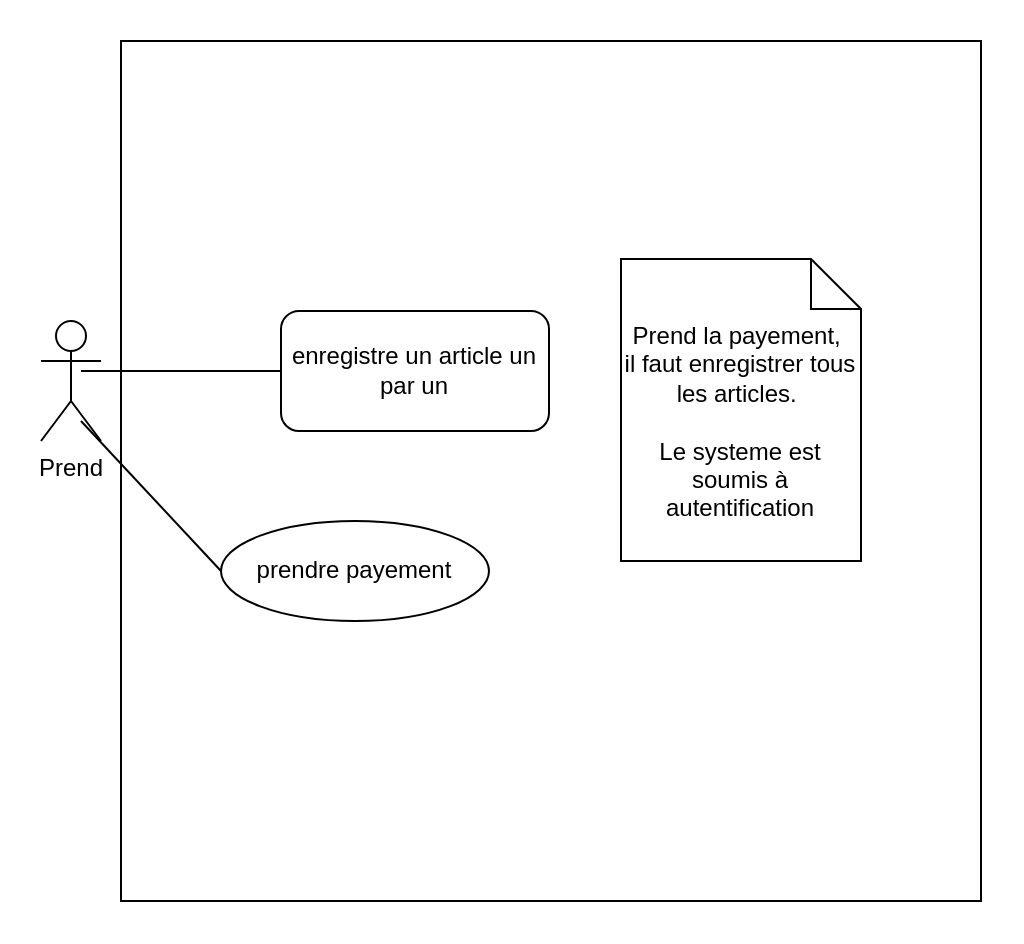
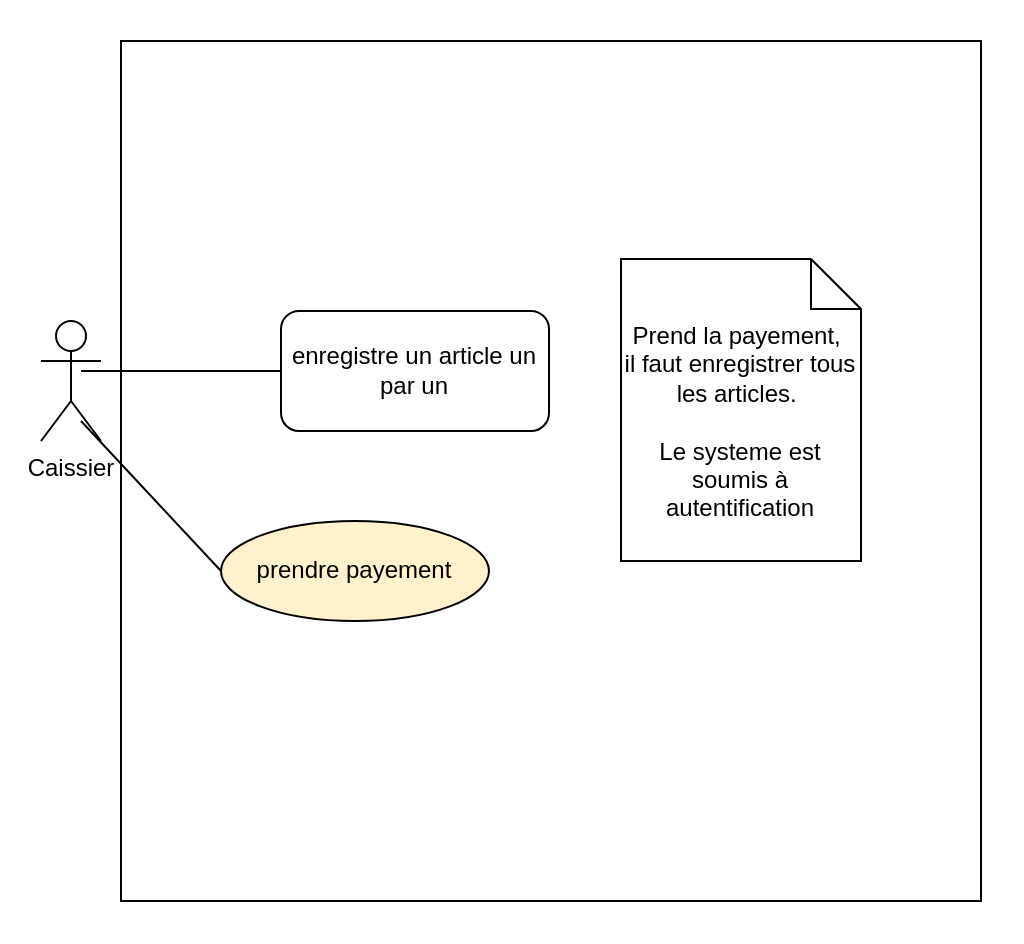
(72, 469) -> (72, 469)
(355, 571) -> (355, 571)
